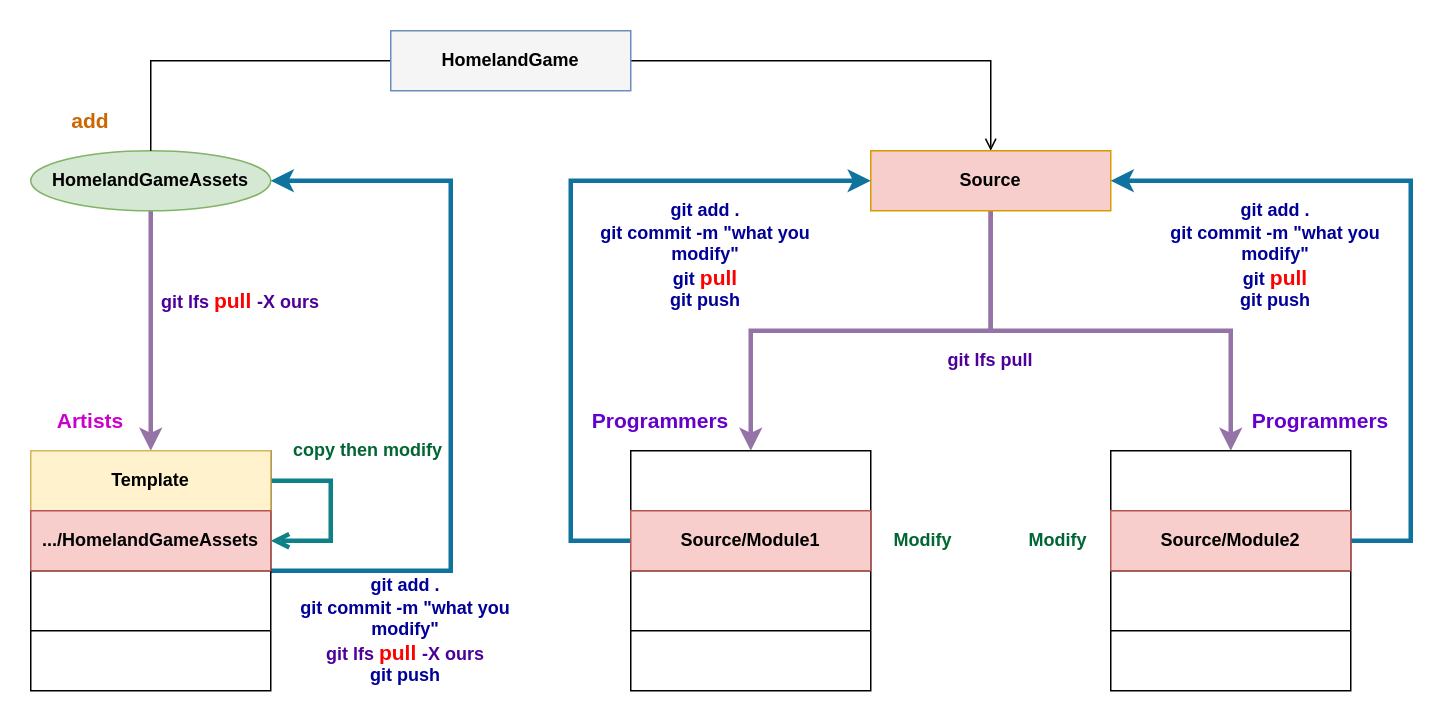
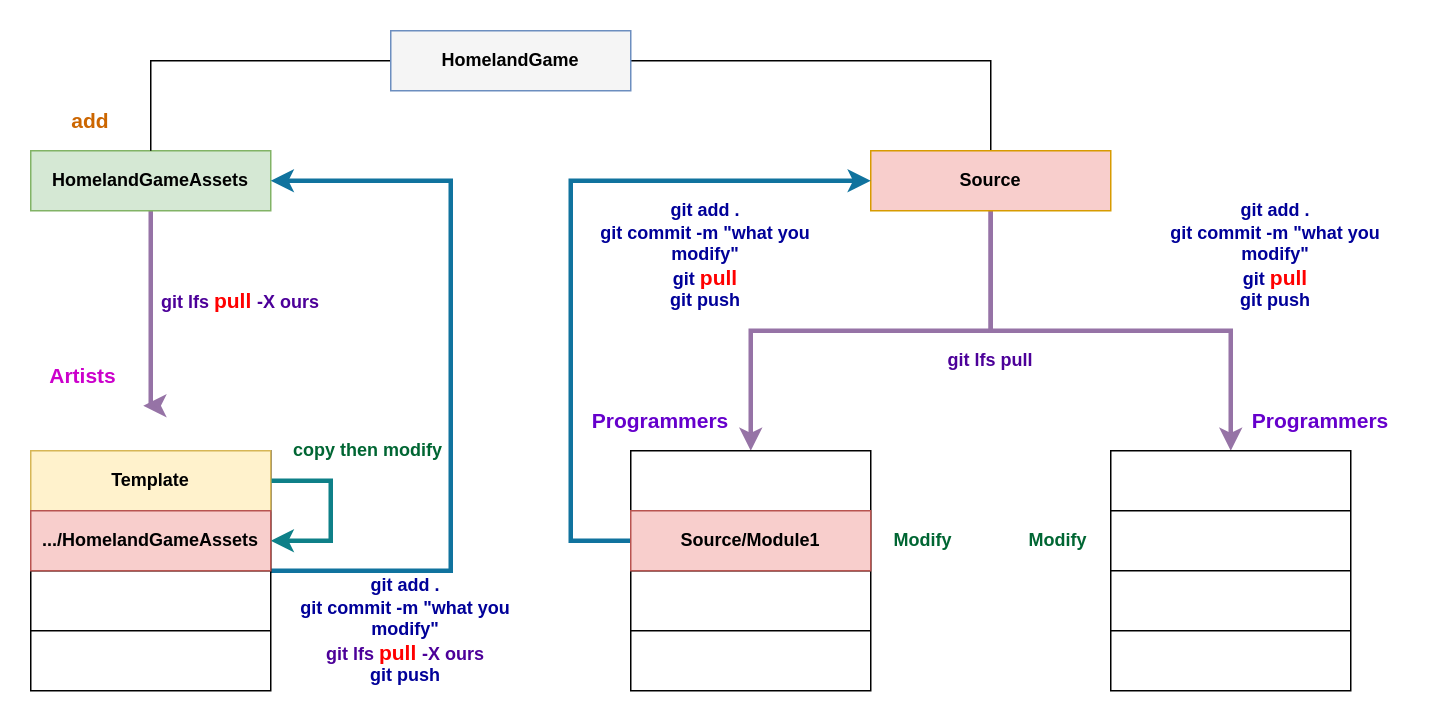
(991, 143) -> (991, 144)
(151, 181) -> (151, 181)
(1411, 249) -> none
(91, 421) -> (83, 376)
(288, 541) -> (289, 541)
(1231, 541) -> none
